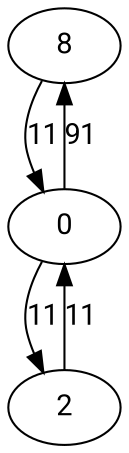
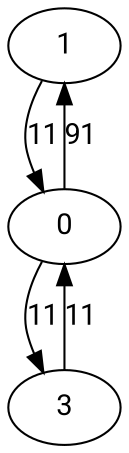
(64, 46) -> (64, 46)
(64, 408) -> (64, 408)
